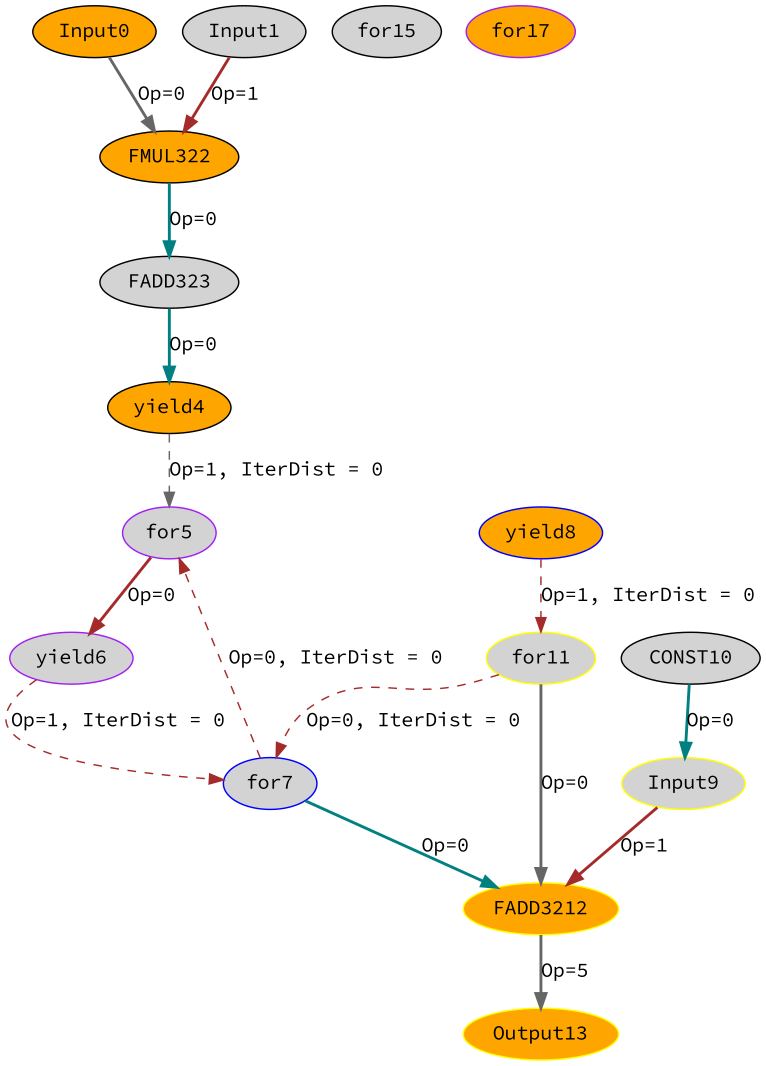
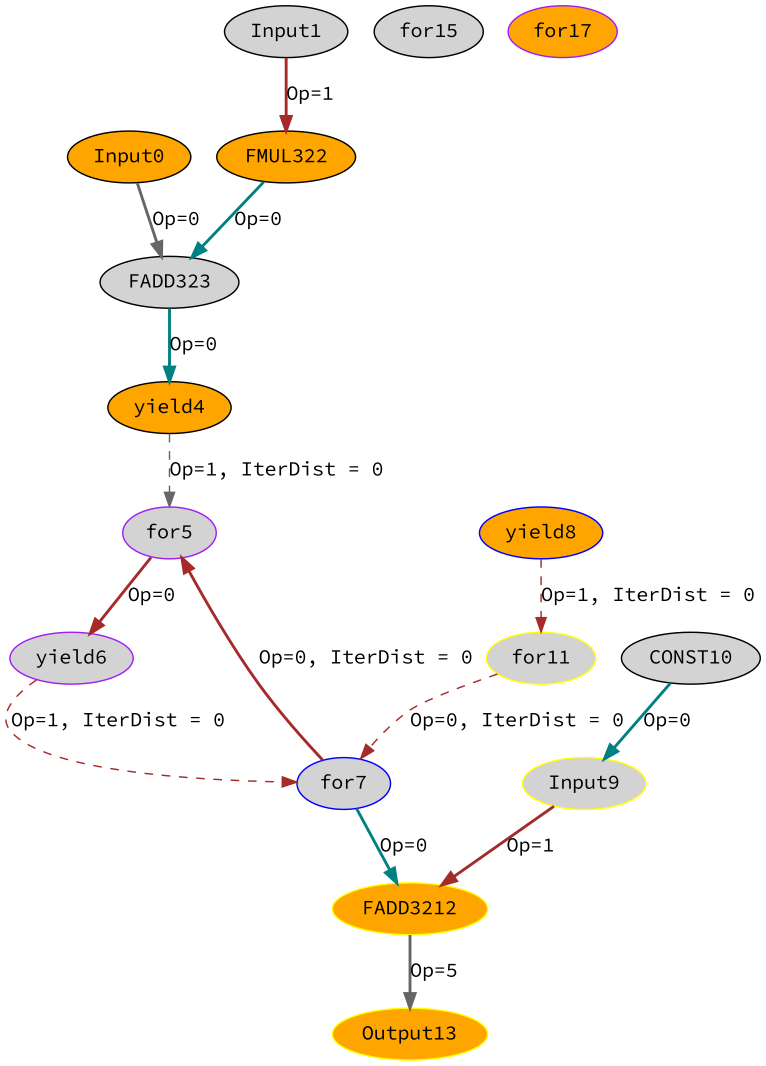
(128, 88) -> (147, 213)
(223, 665) -> (249, 670)
(541, 776) -> none
